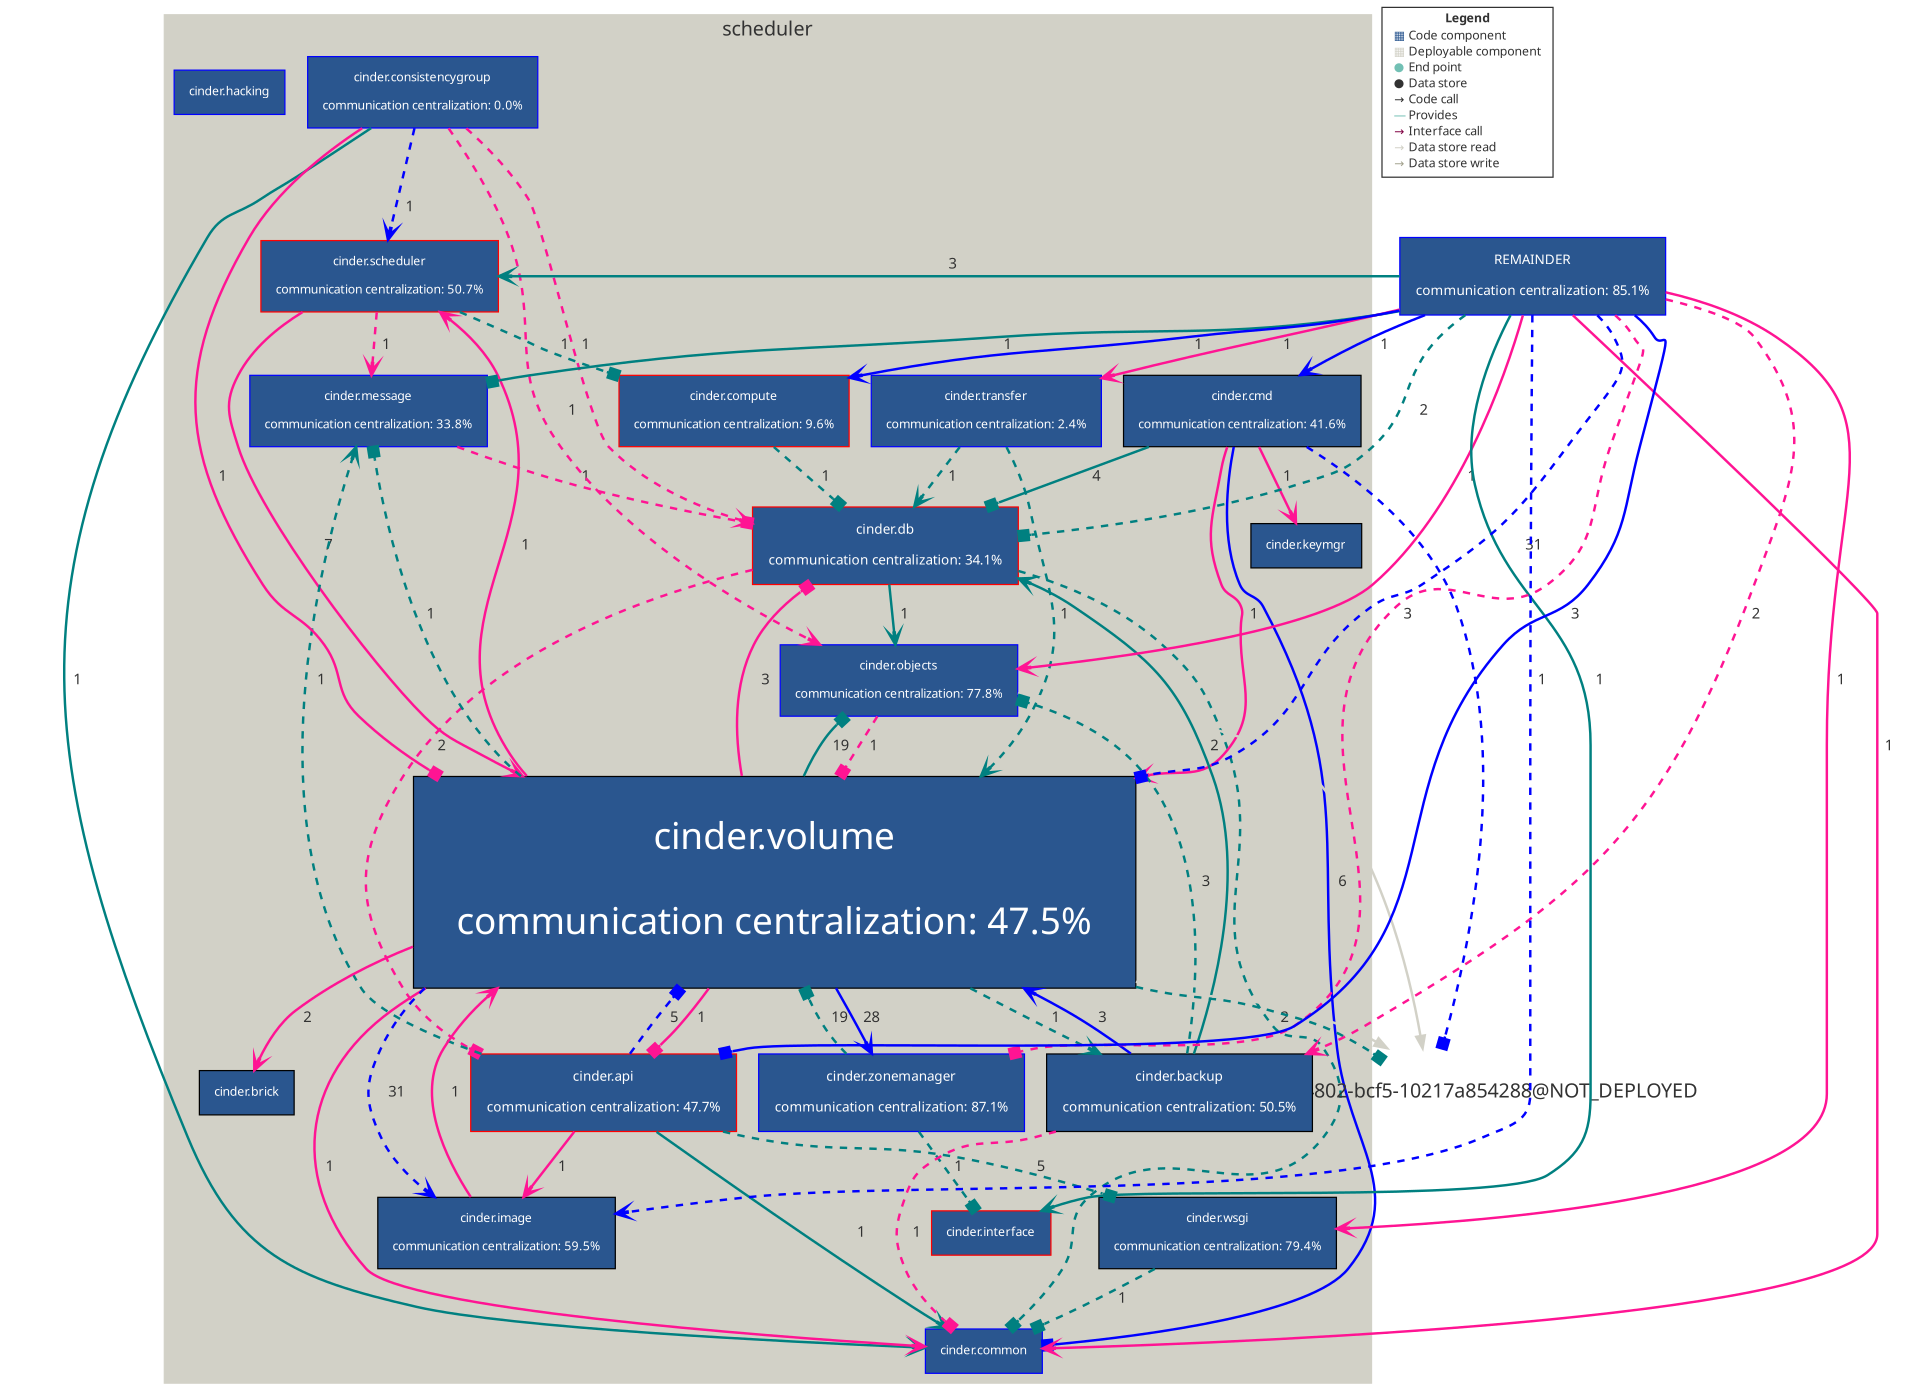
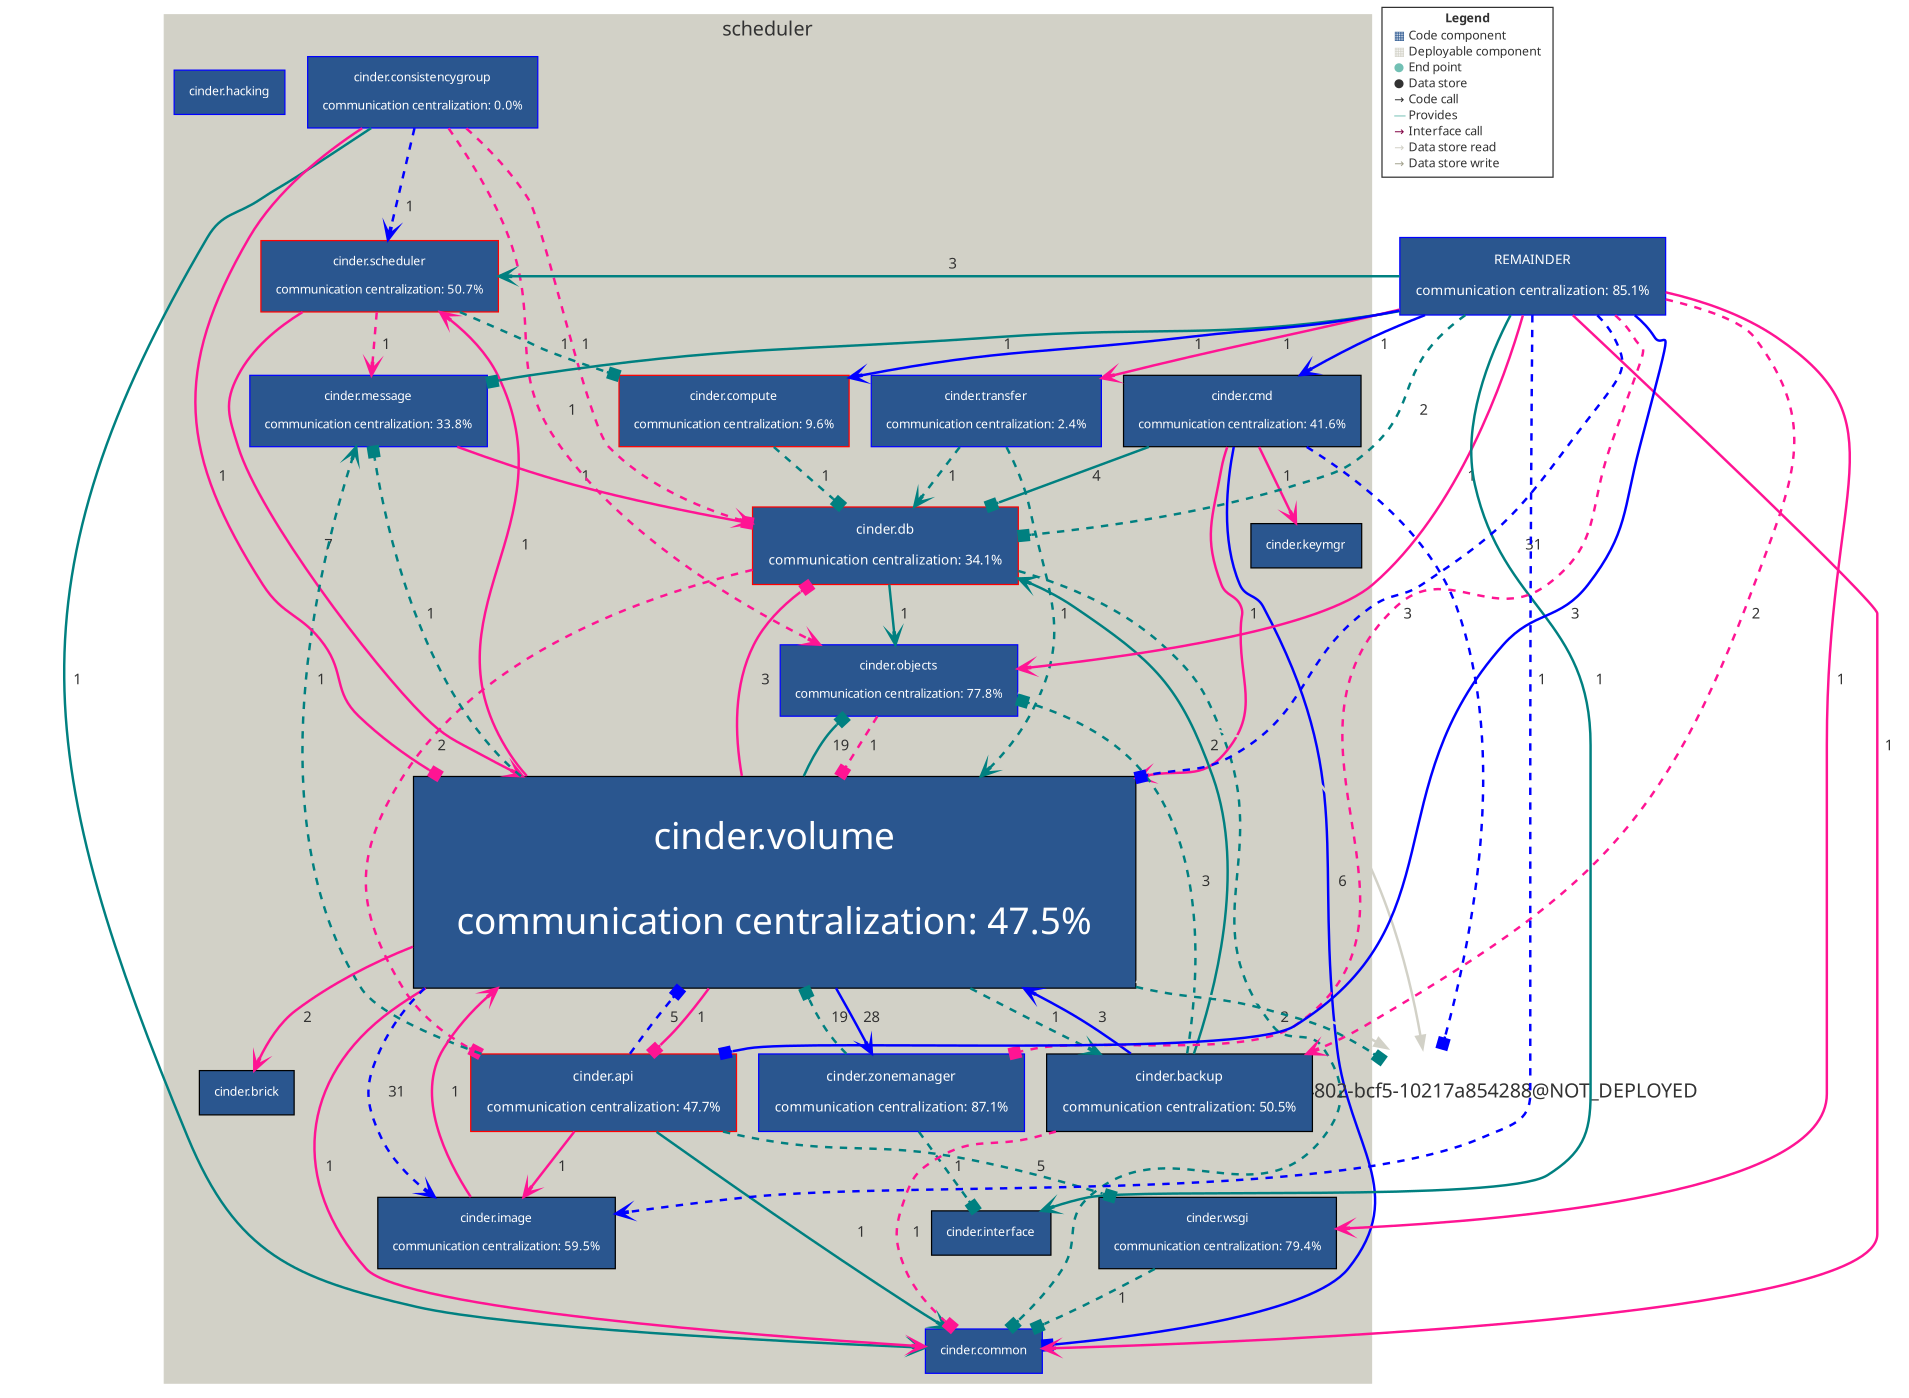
(583, 487) -> (583, 487)
(991, 1233) -> (991, 1233)
